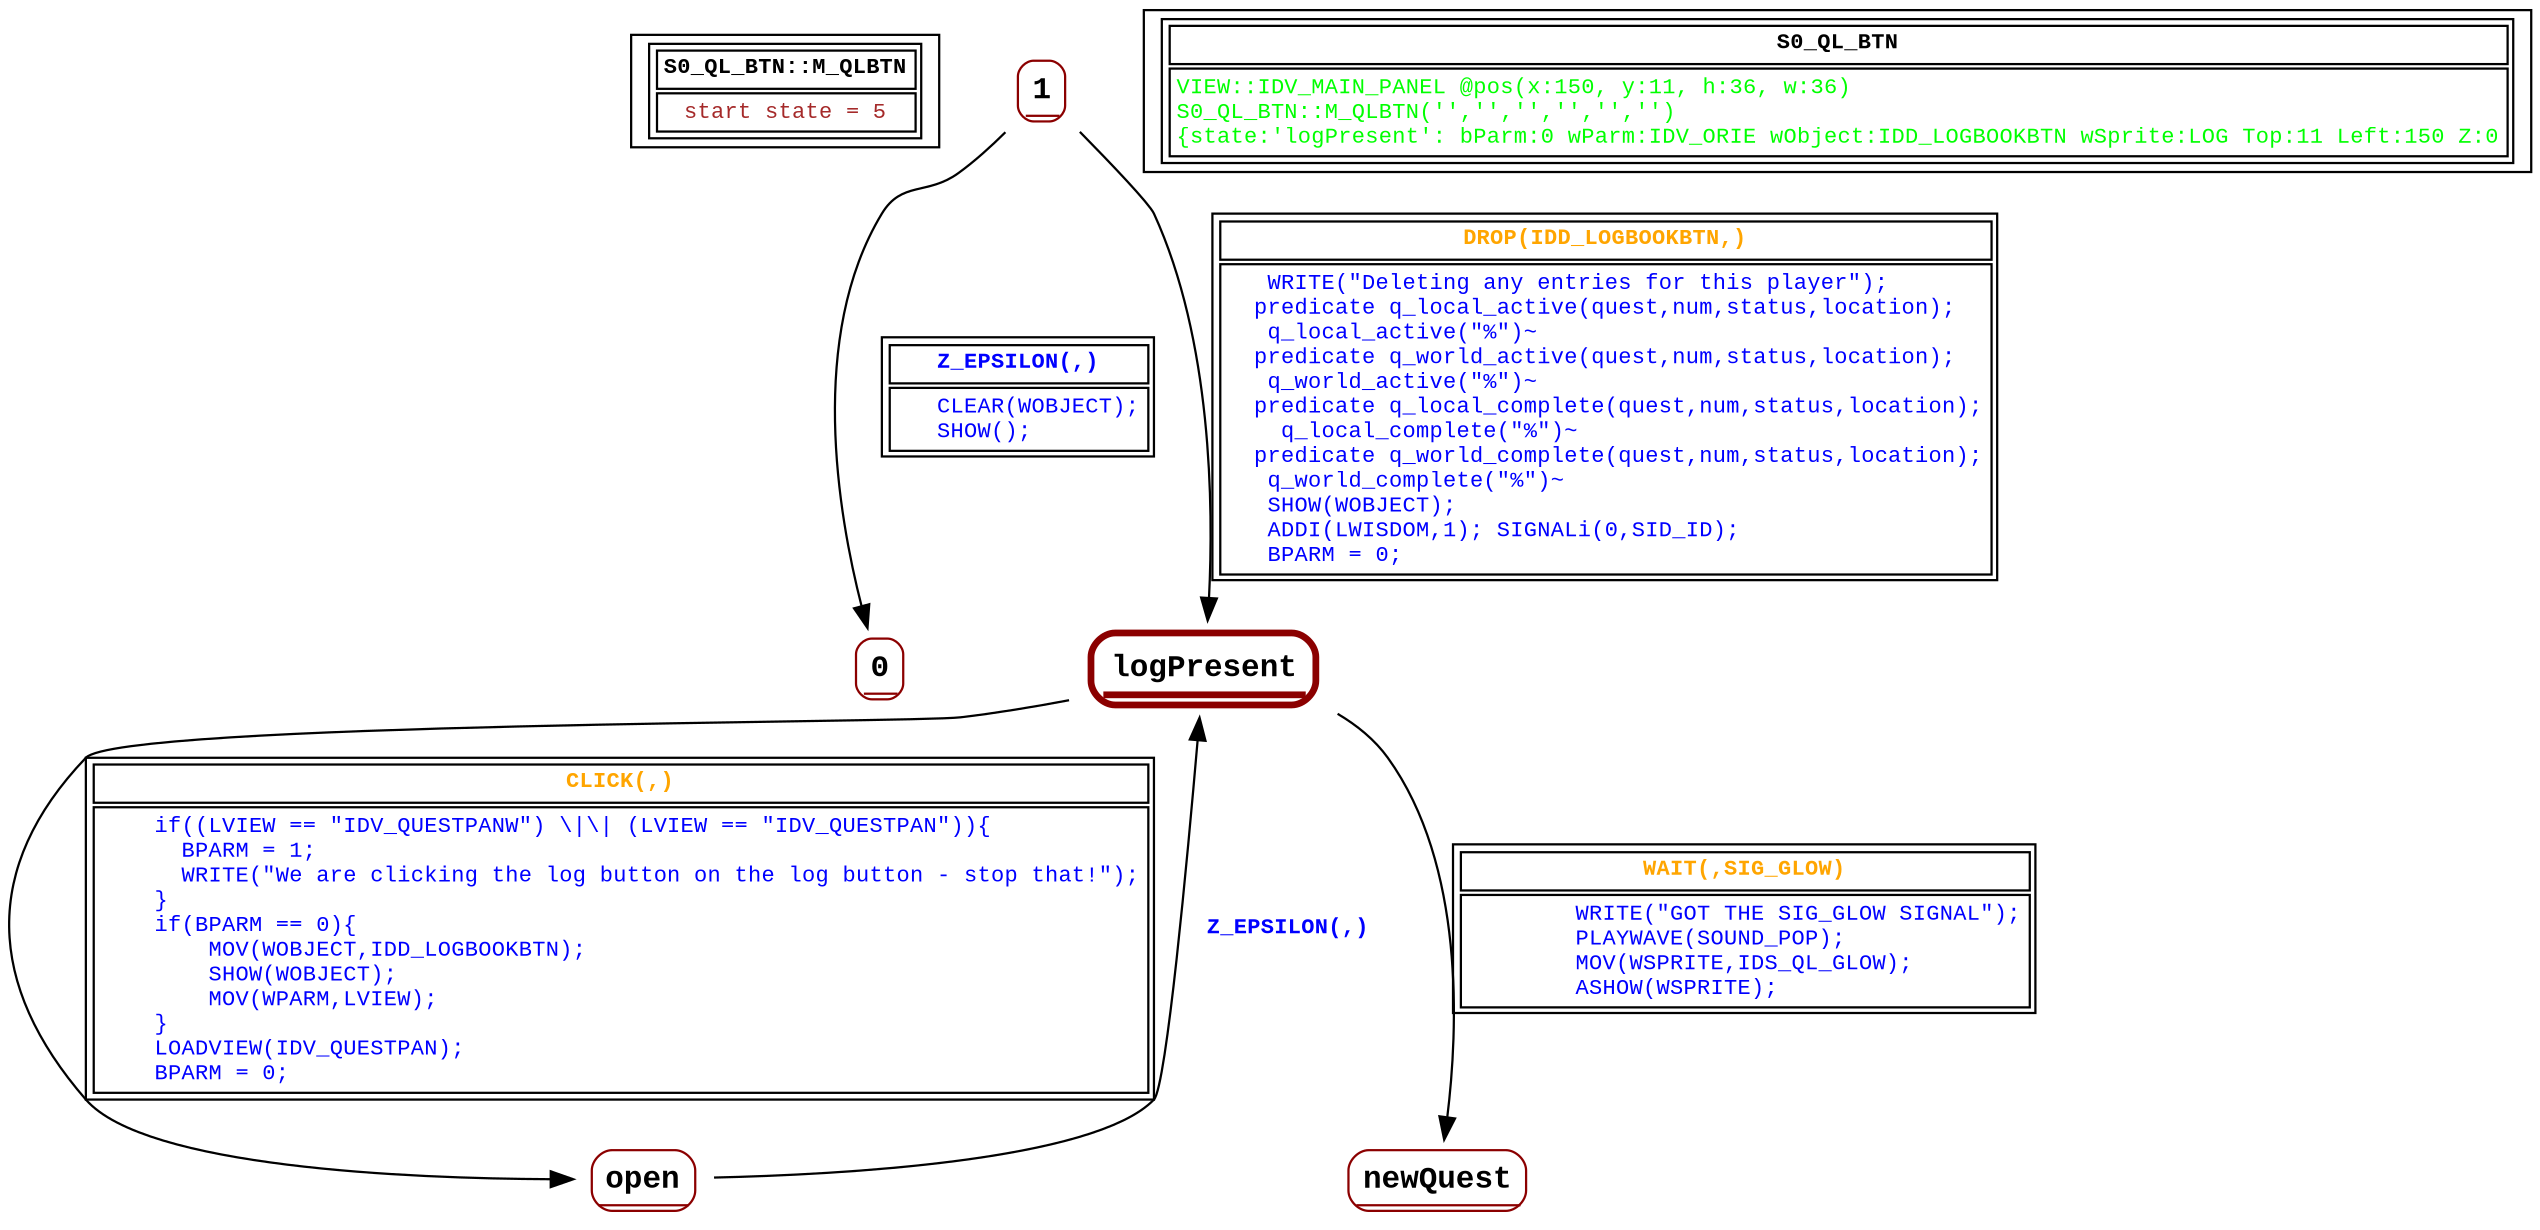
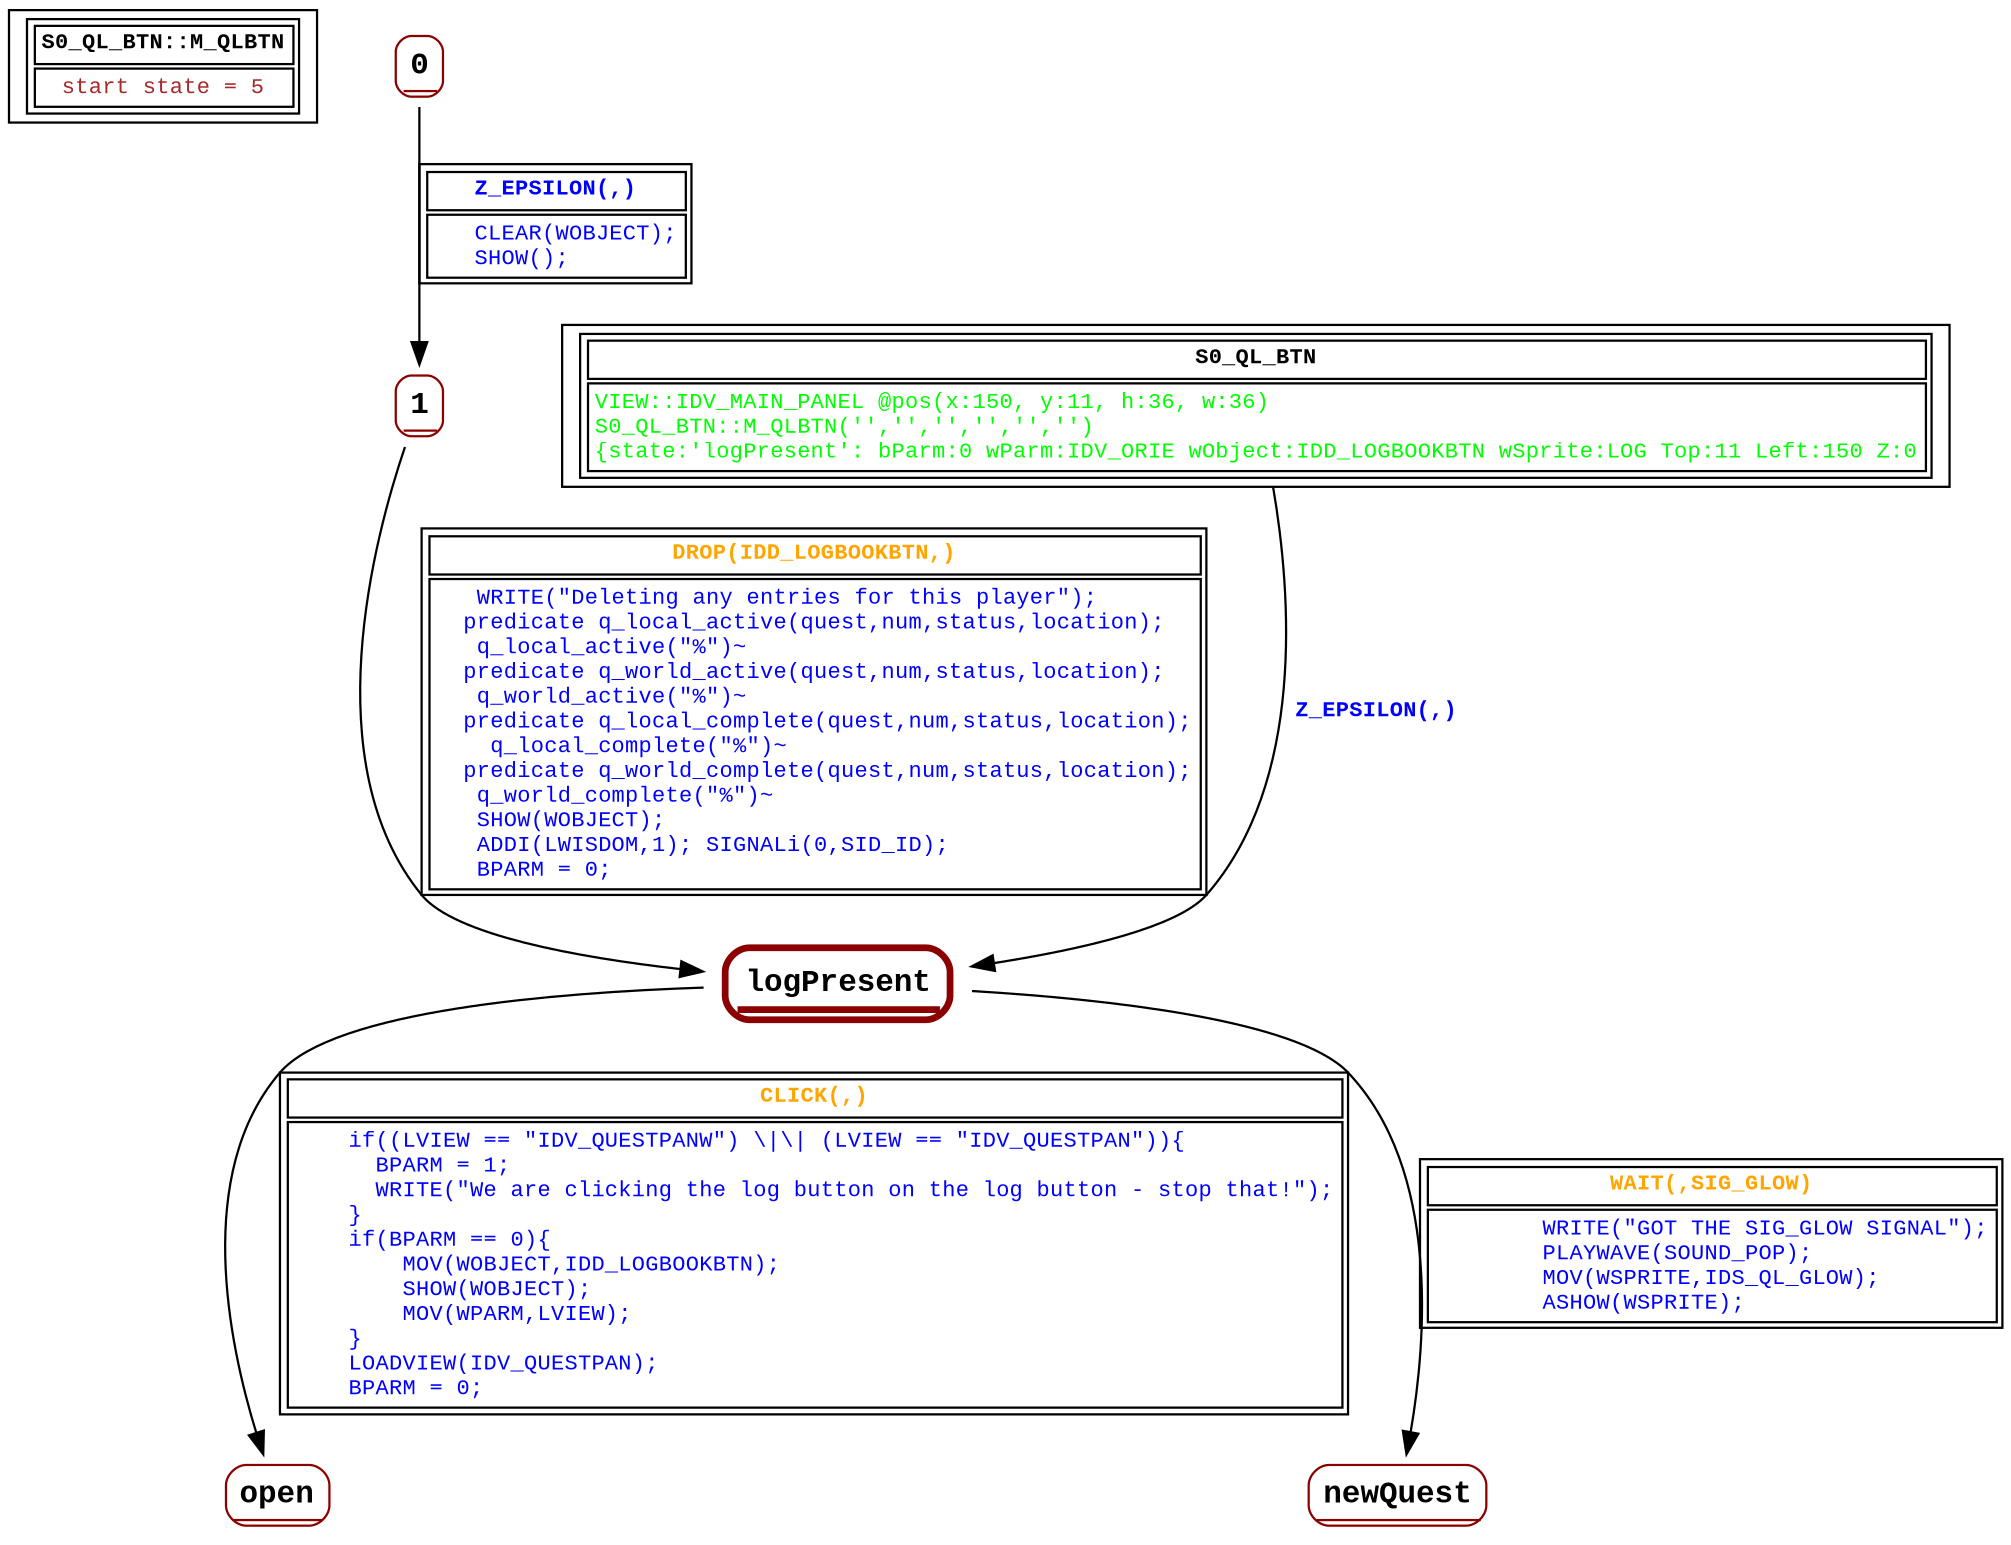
(842, 332) -> (419, 224)
(1116, 1123) -> (1257, 809)
